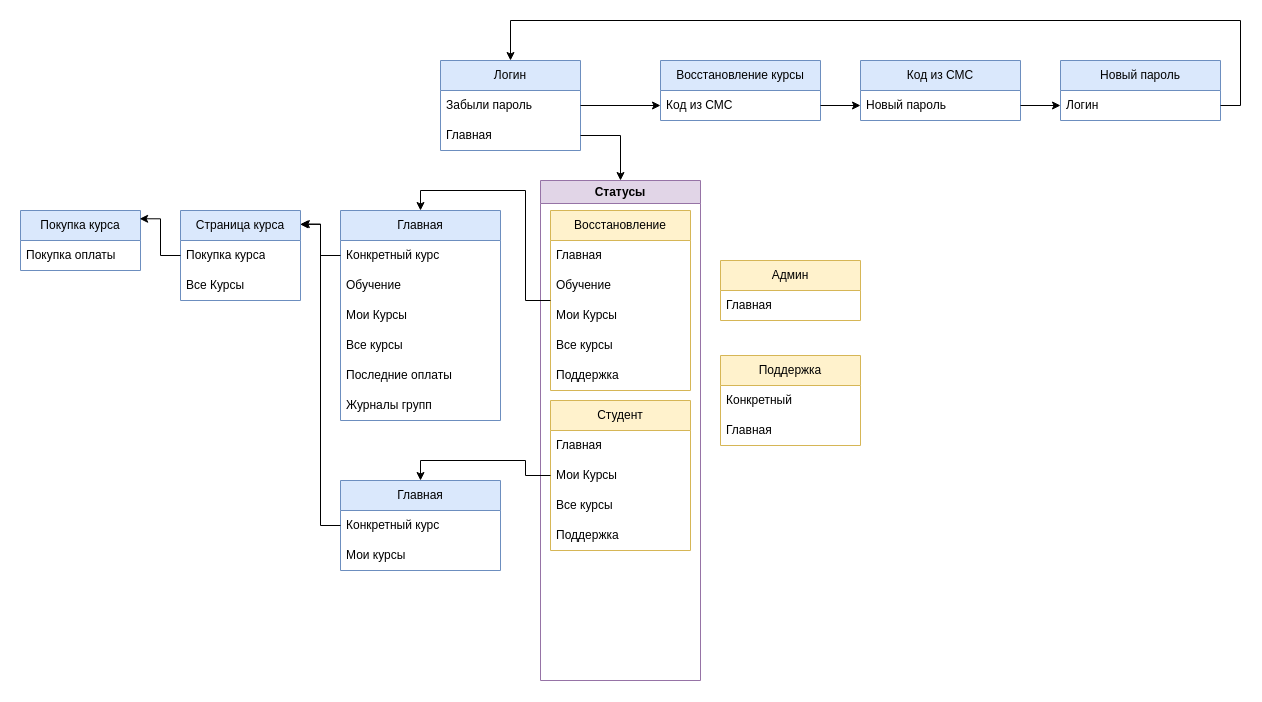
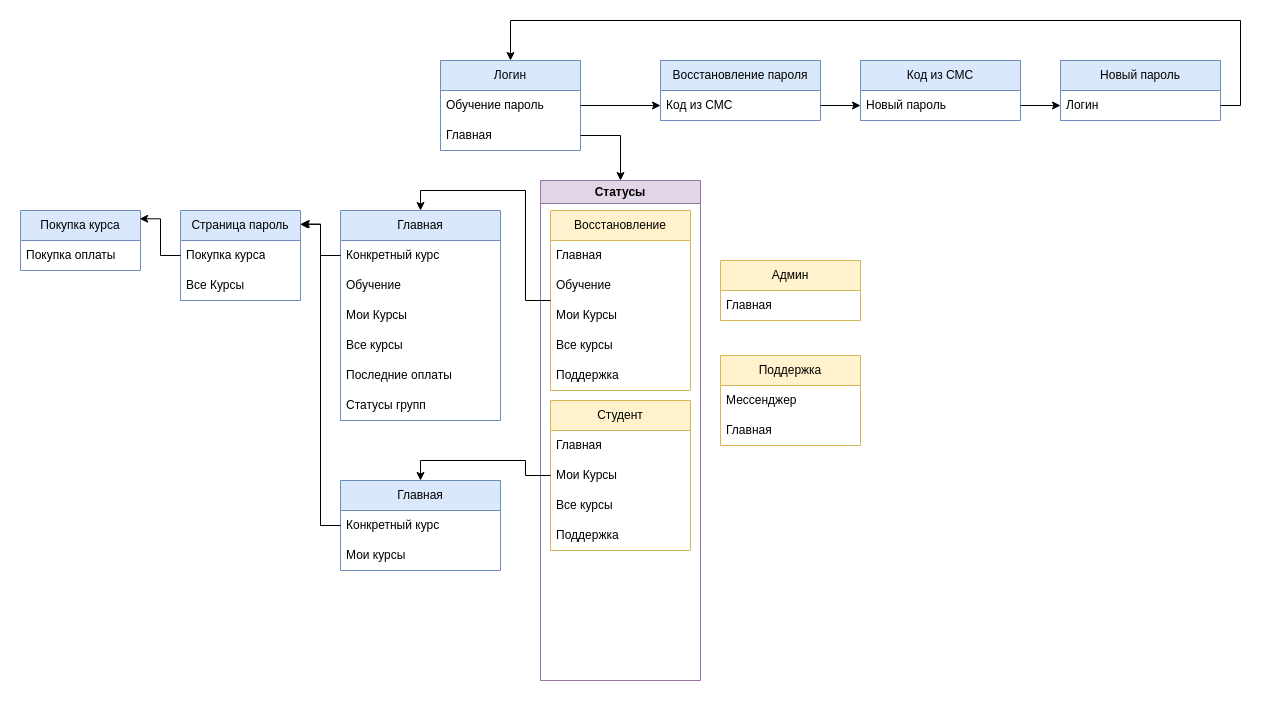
(741, 76) -> (741, 76)
(489, 106) -> (495, 106)
(241, 226) -> (241, 226)
(760, 401) -> (760, 401)
(389, 406) -> (389, 406)
